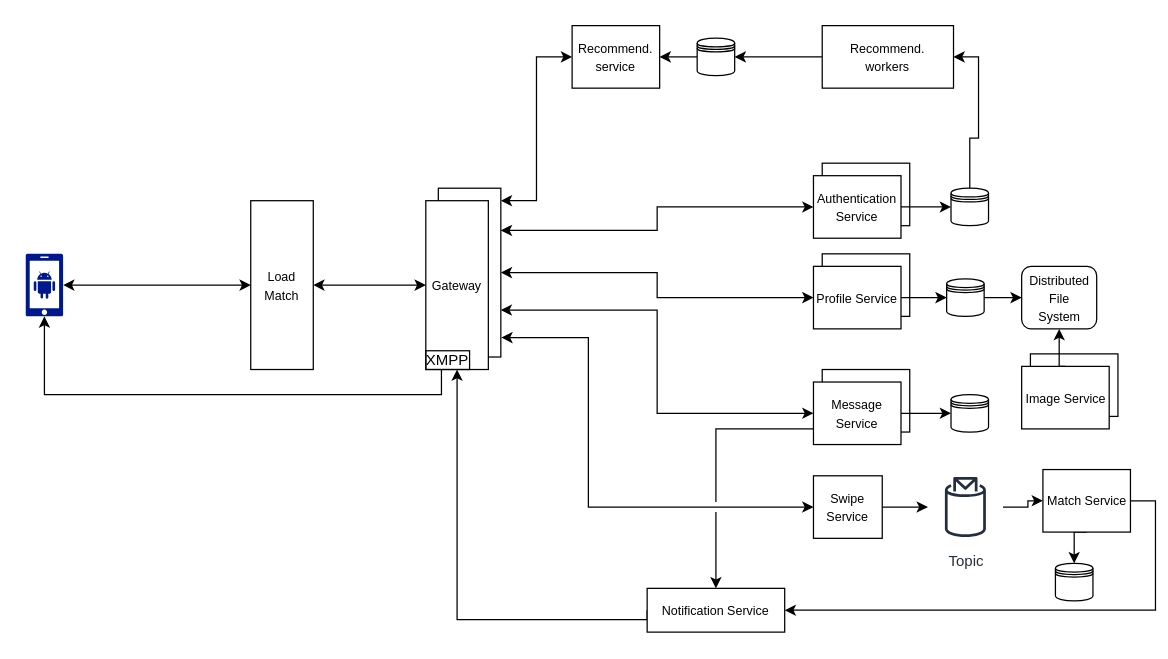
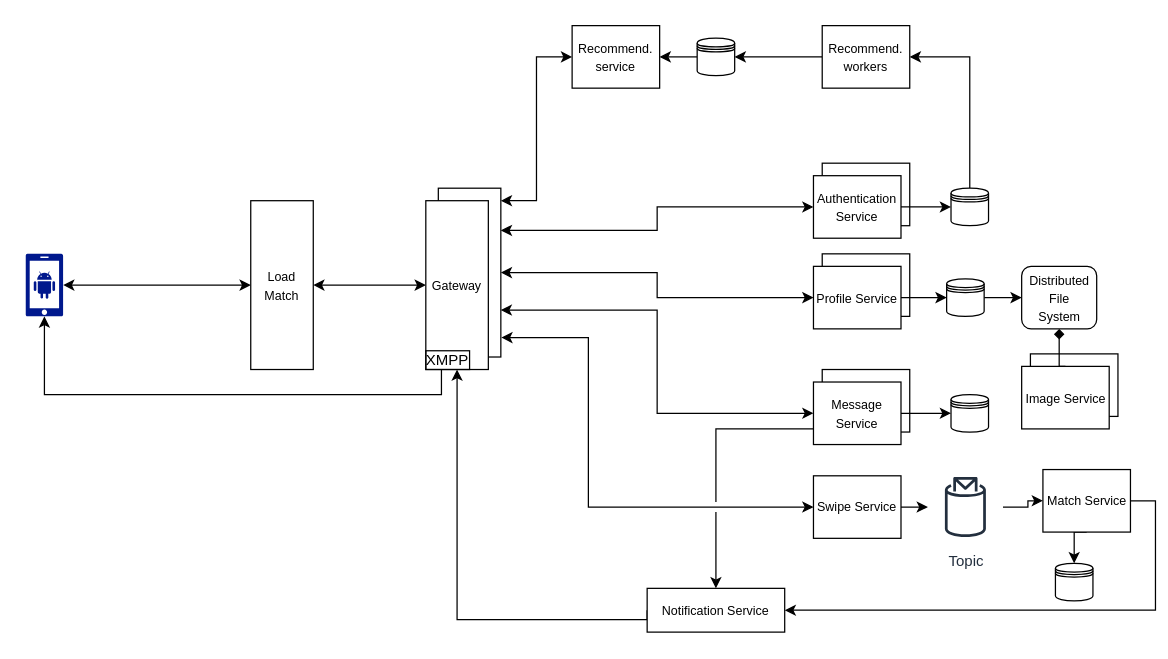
(888, 57) -> (866, 57)
(1059, 339) -> (1059, 339)
(848, 507) -> (857, 507)
